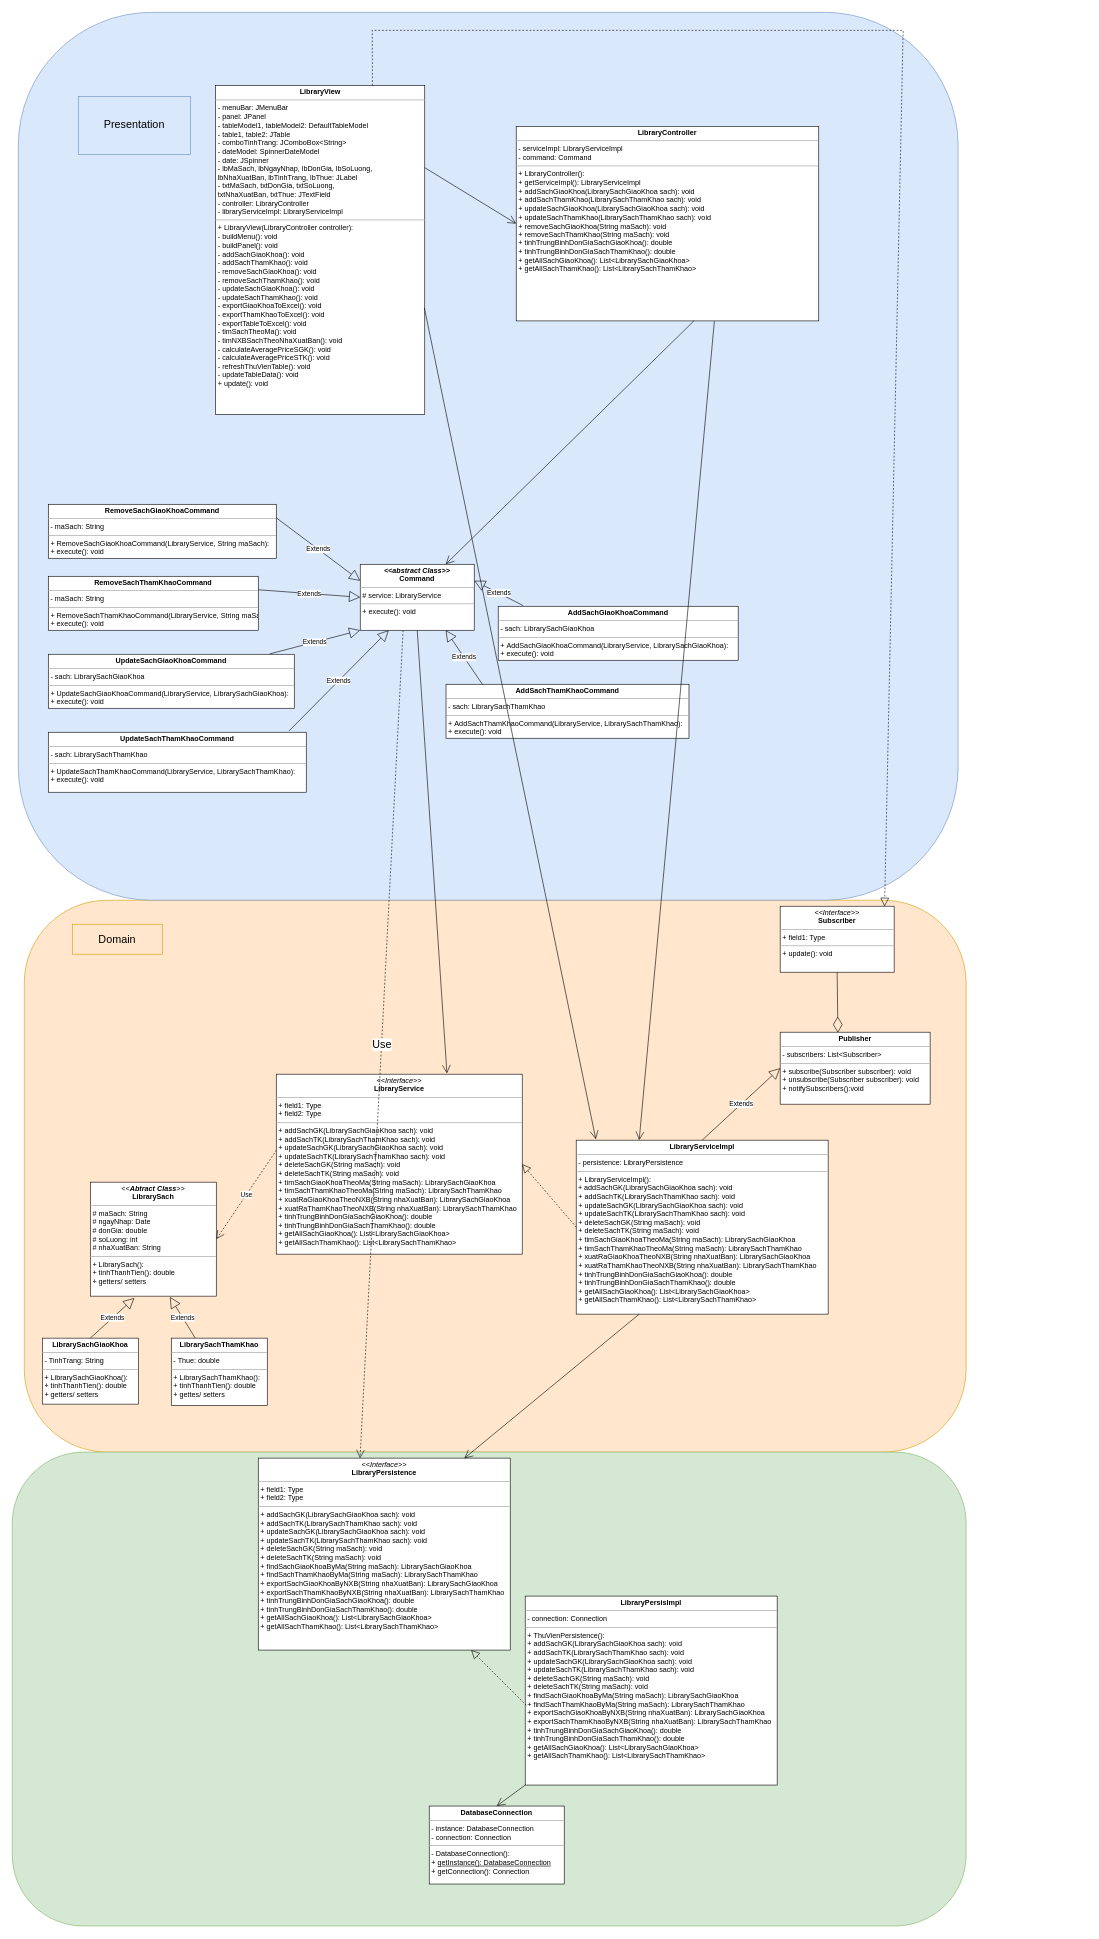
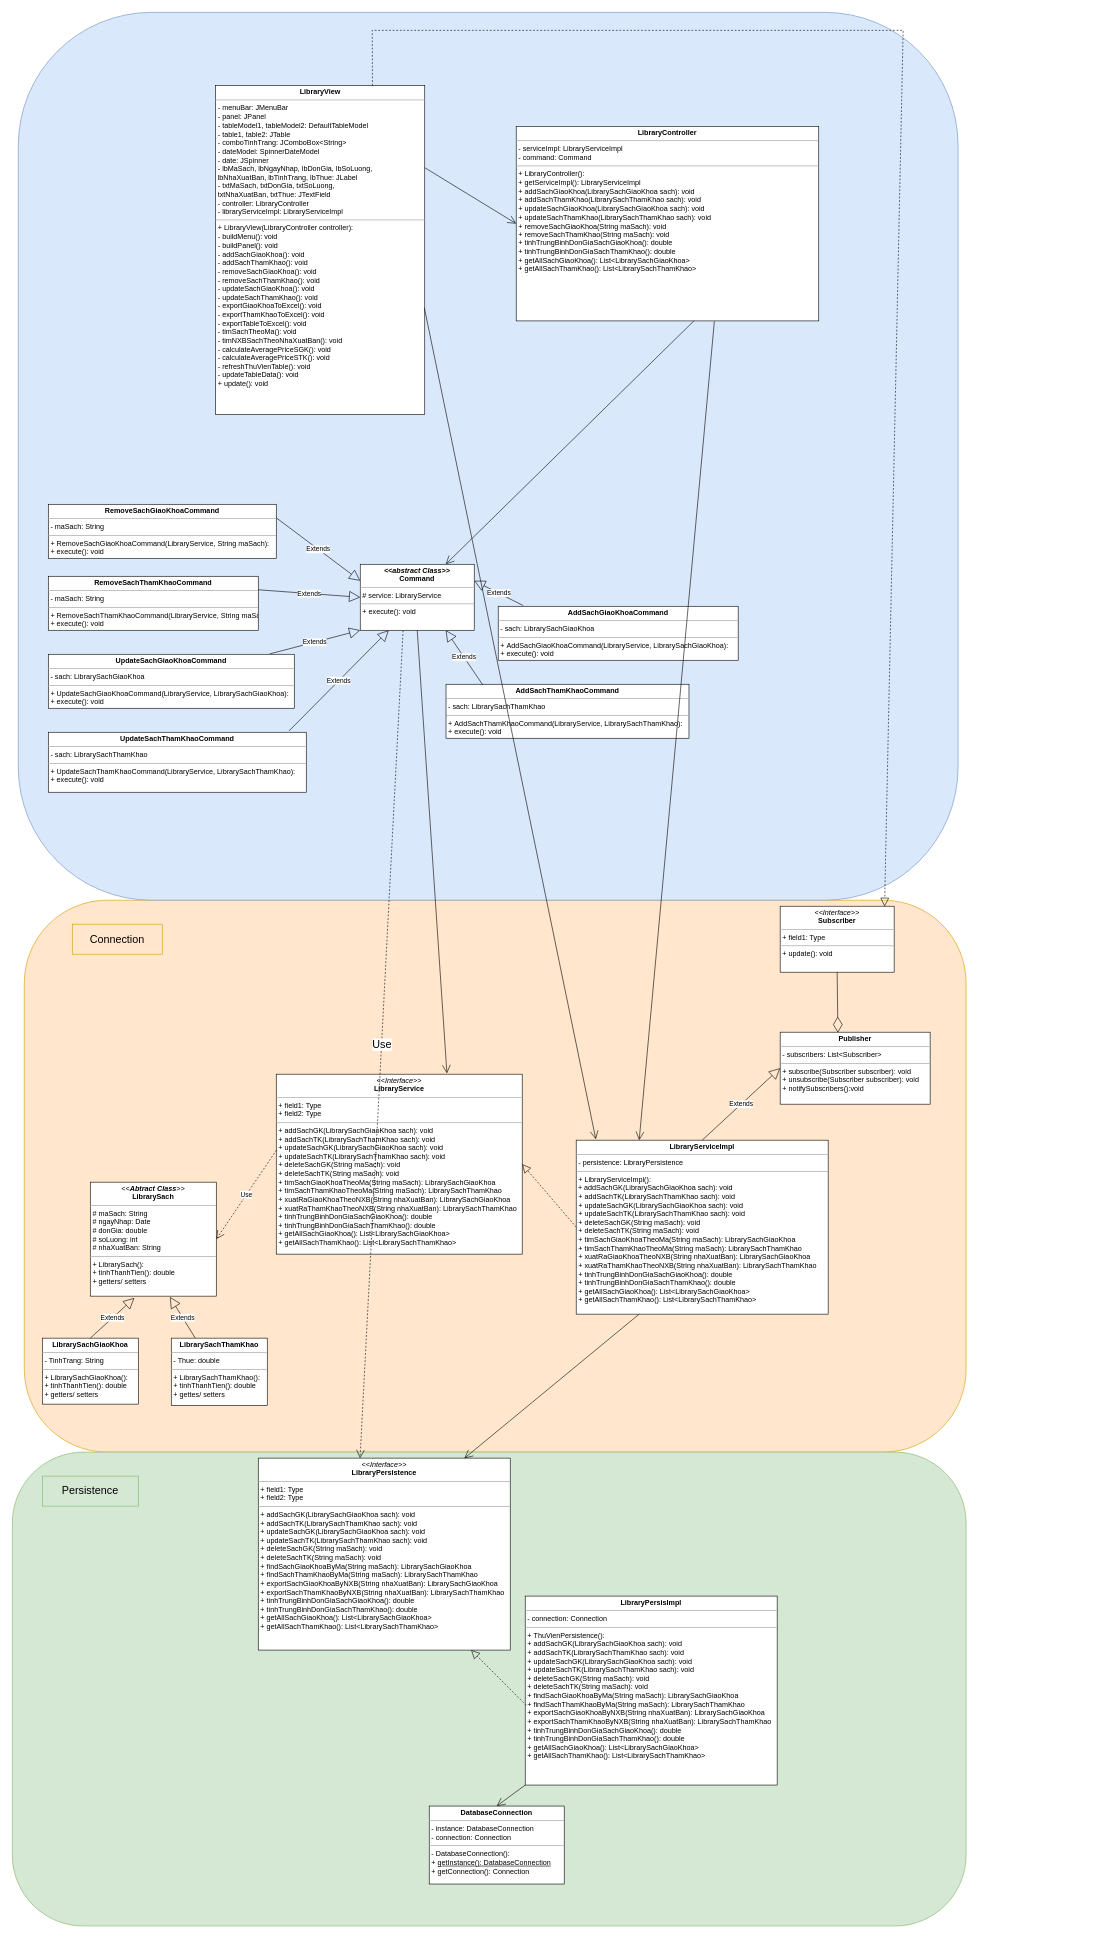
(134, 125) -> none
(117, 939) -> (117, 939)
none -> (90, 1491)
